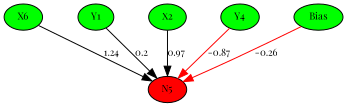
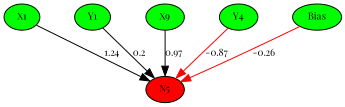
(23, 17) -> (22, 17)
(167, 17) -> (165, 17)
